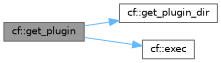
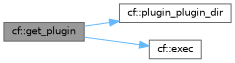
(168, 13) -> (175, 13)
